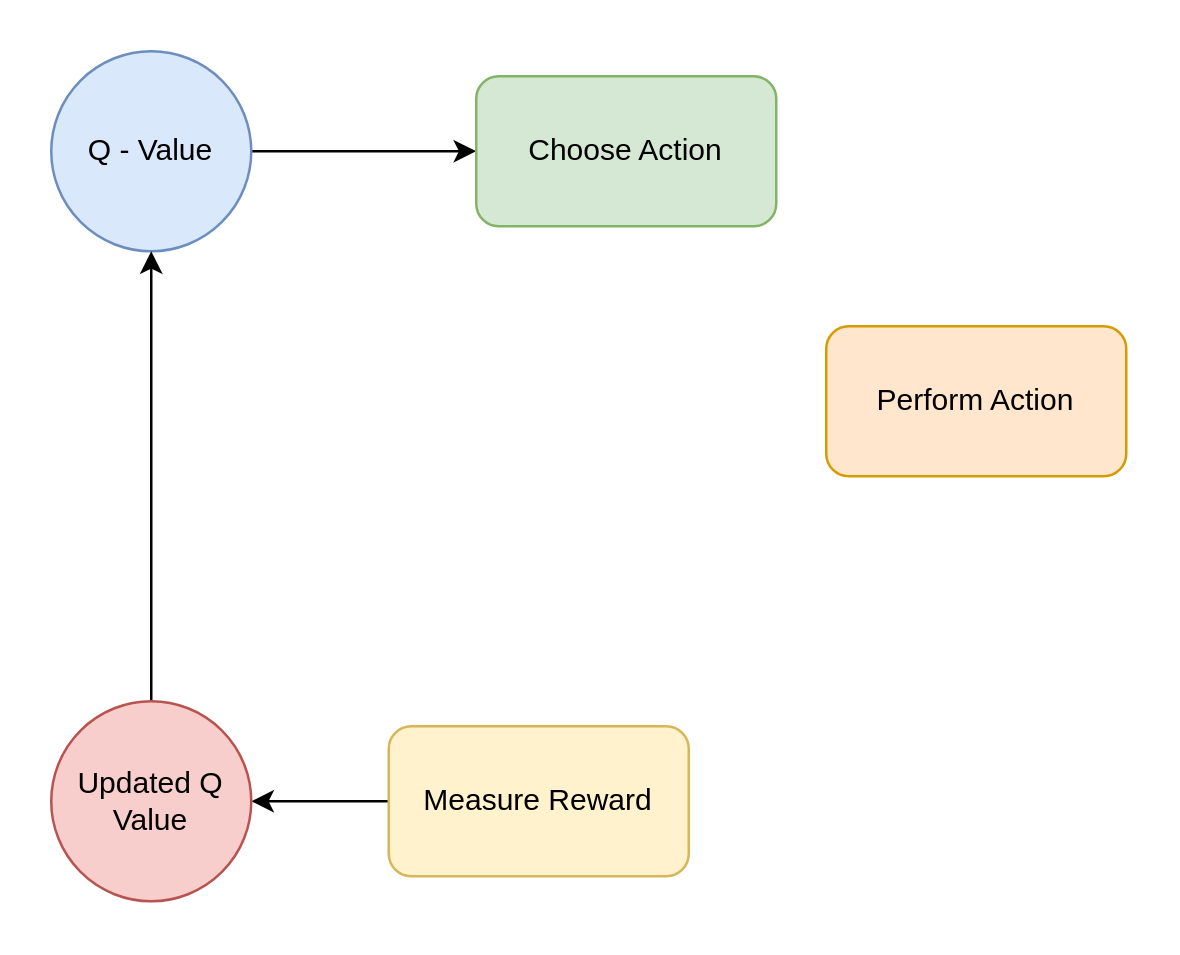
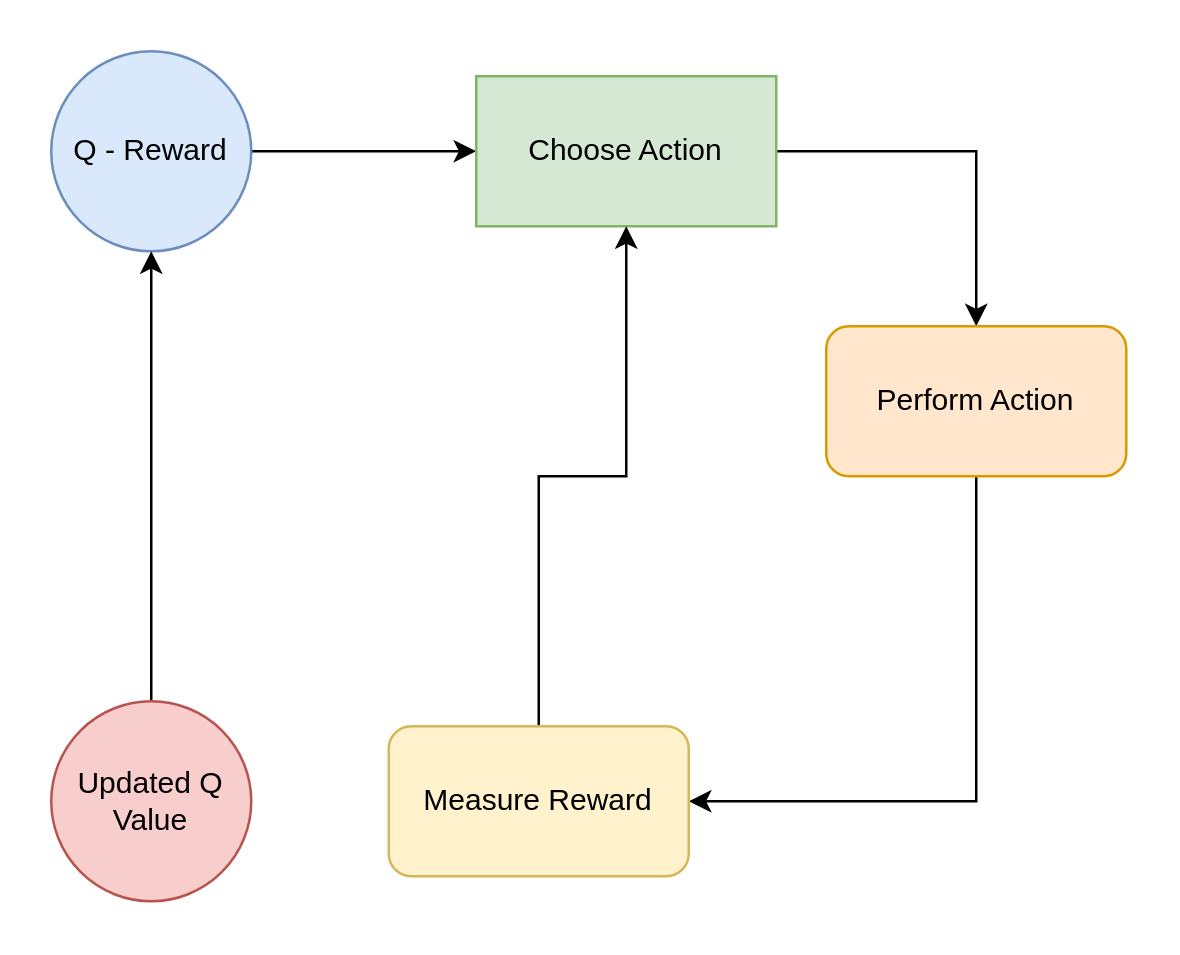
(151, 151) -> (151, 151)
(626, 151) -> (626, 151)
none -> (955, 151)
none -> (976, 774)
(327, 801) -> (574, 476)
